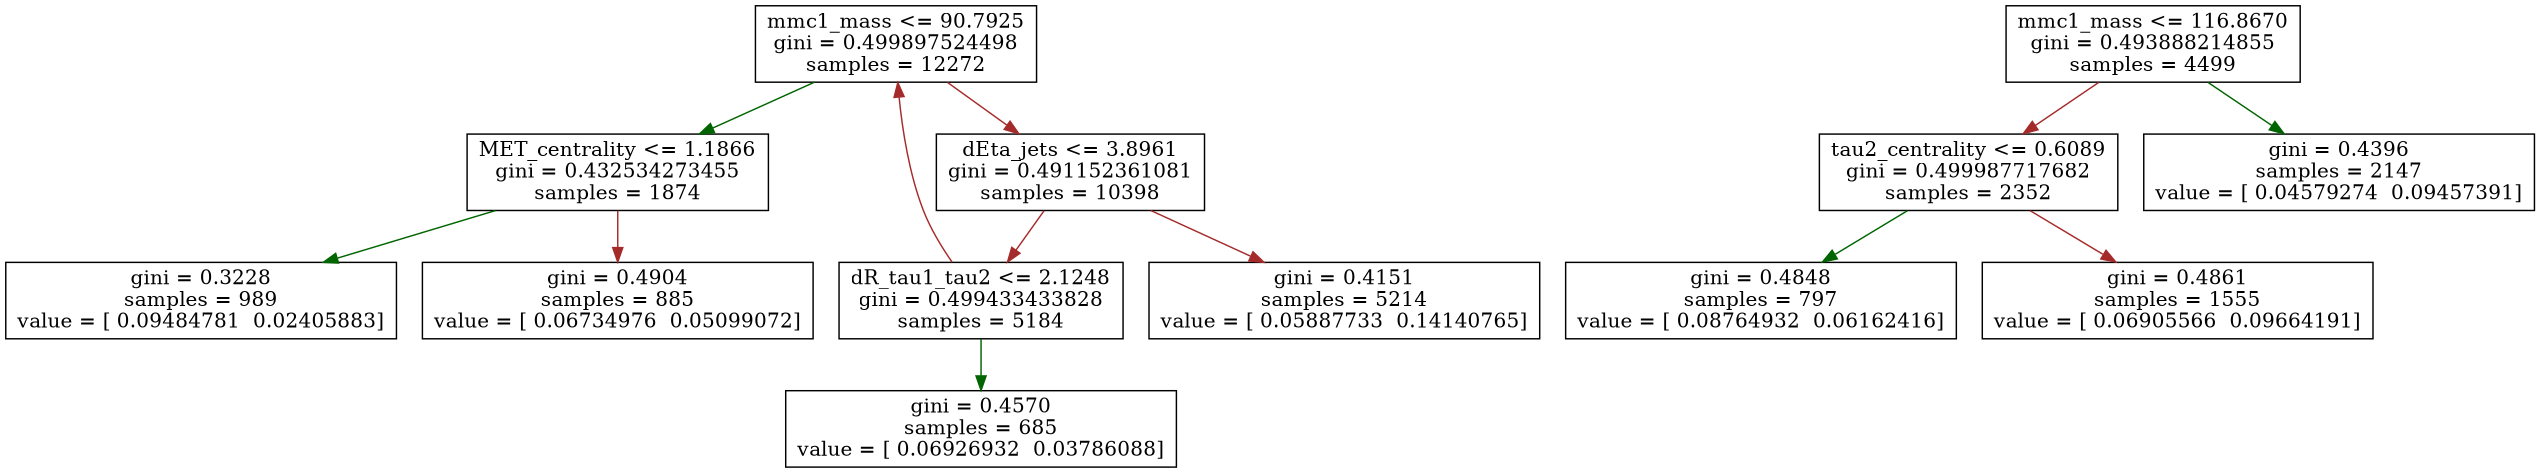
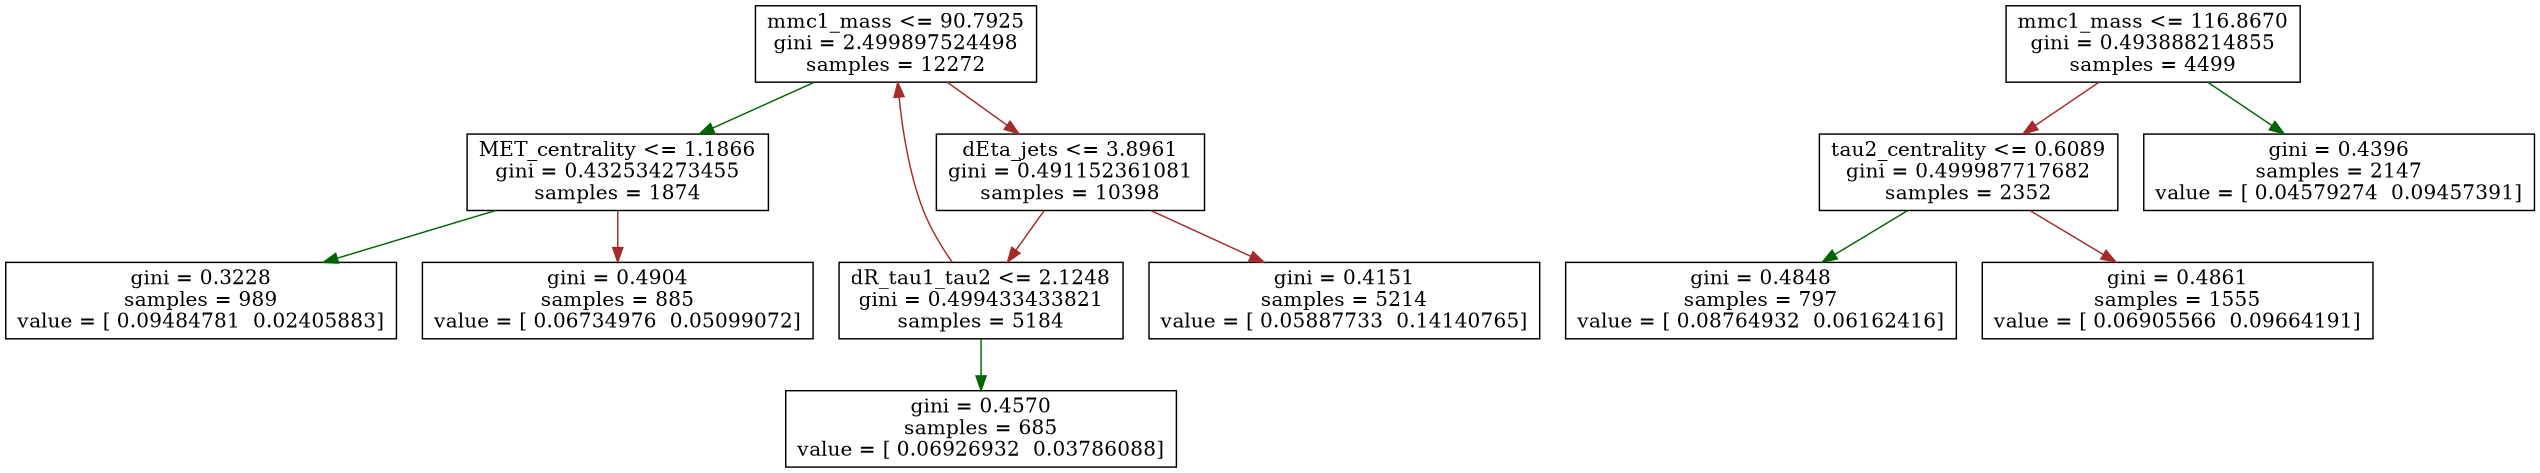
(896, 44) -> (896, 44)
(981, 301) -> (981, 301)
